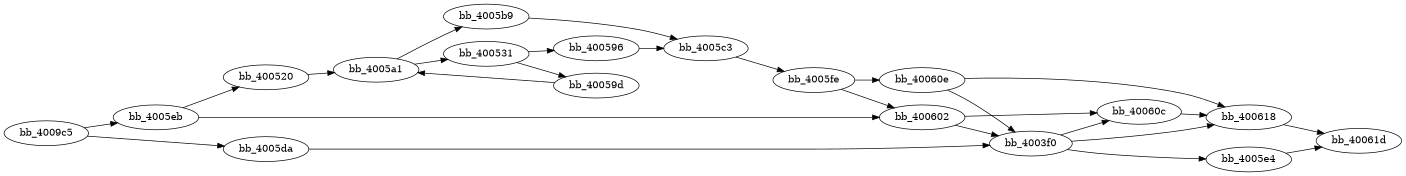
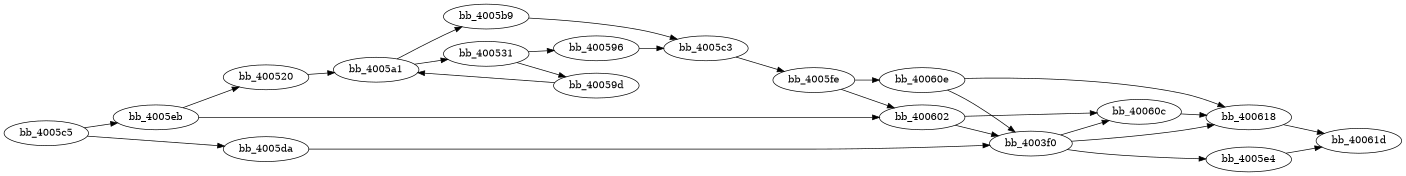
(46, 133) -> (46, 133)
